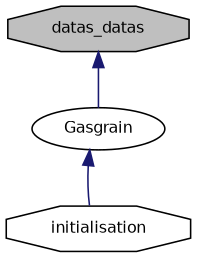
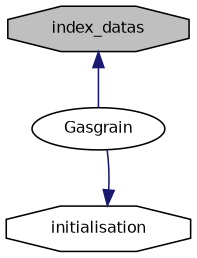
(98, 29) -> (98, 29)
(88, 186) -> (109, 170)
